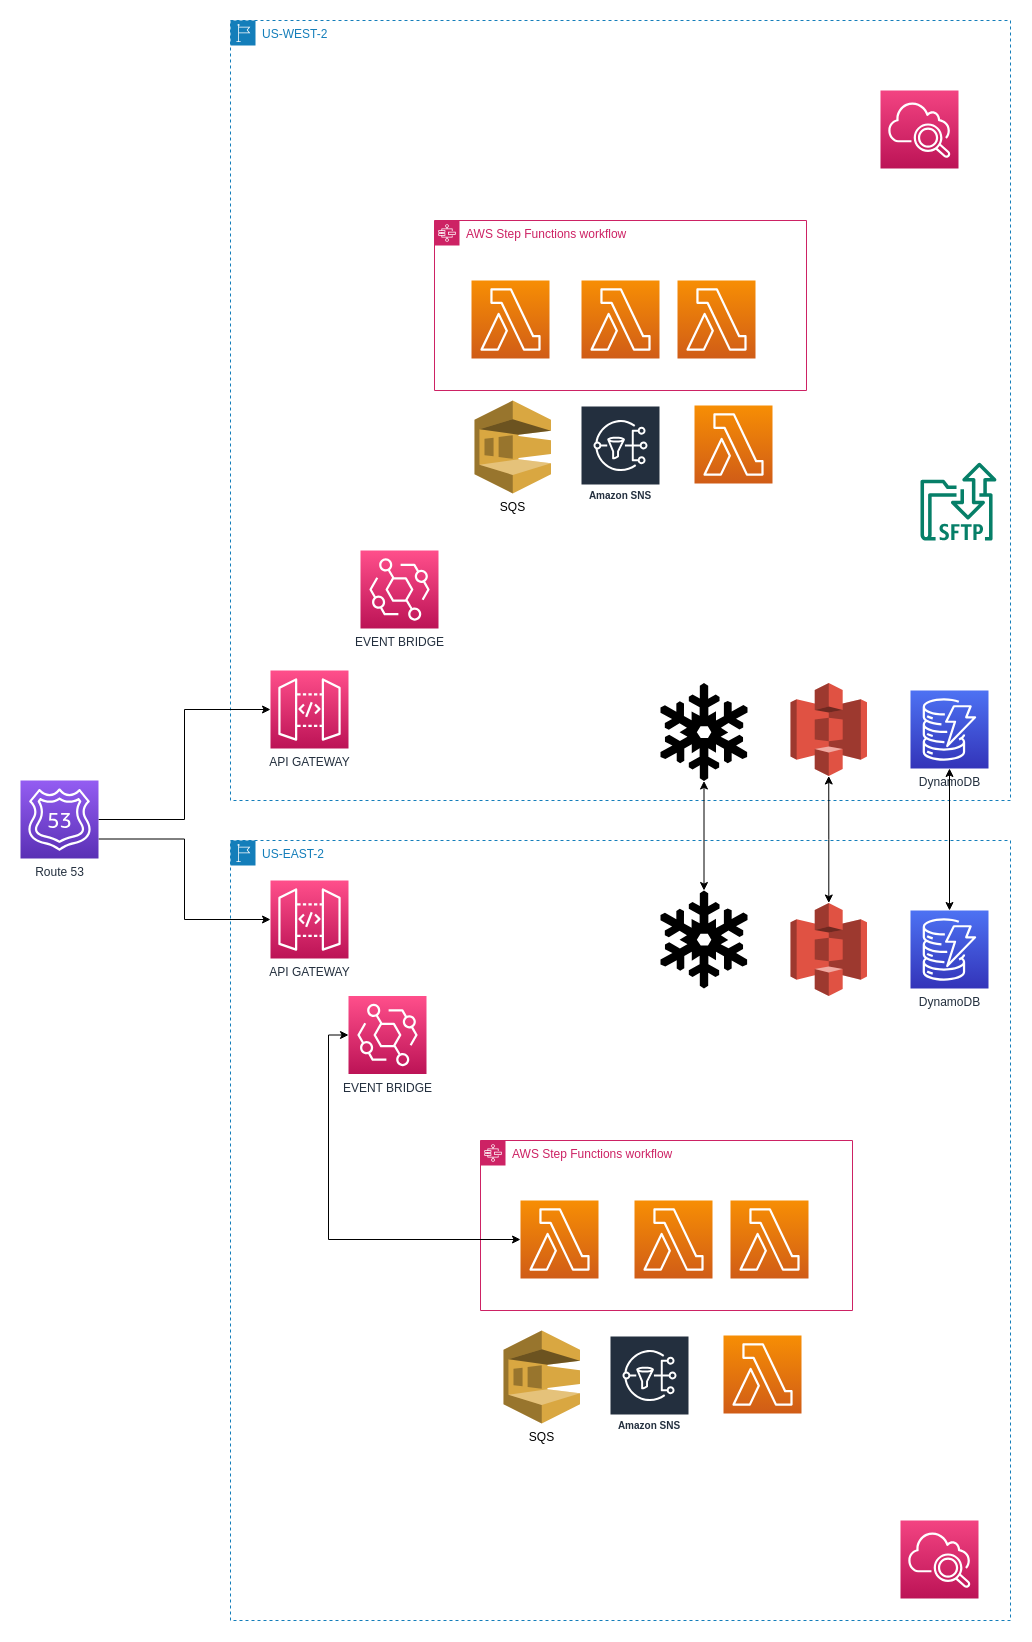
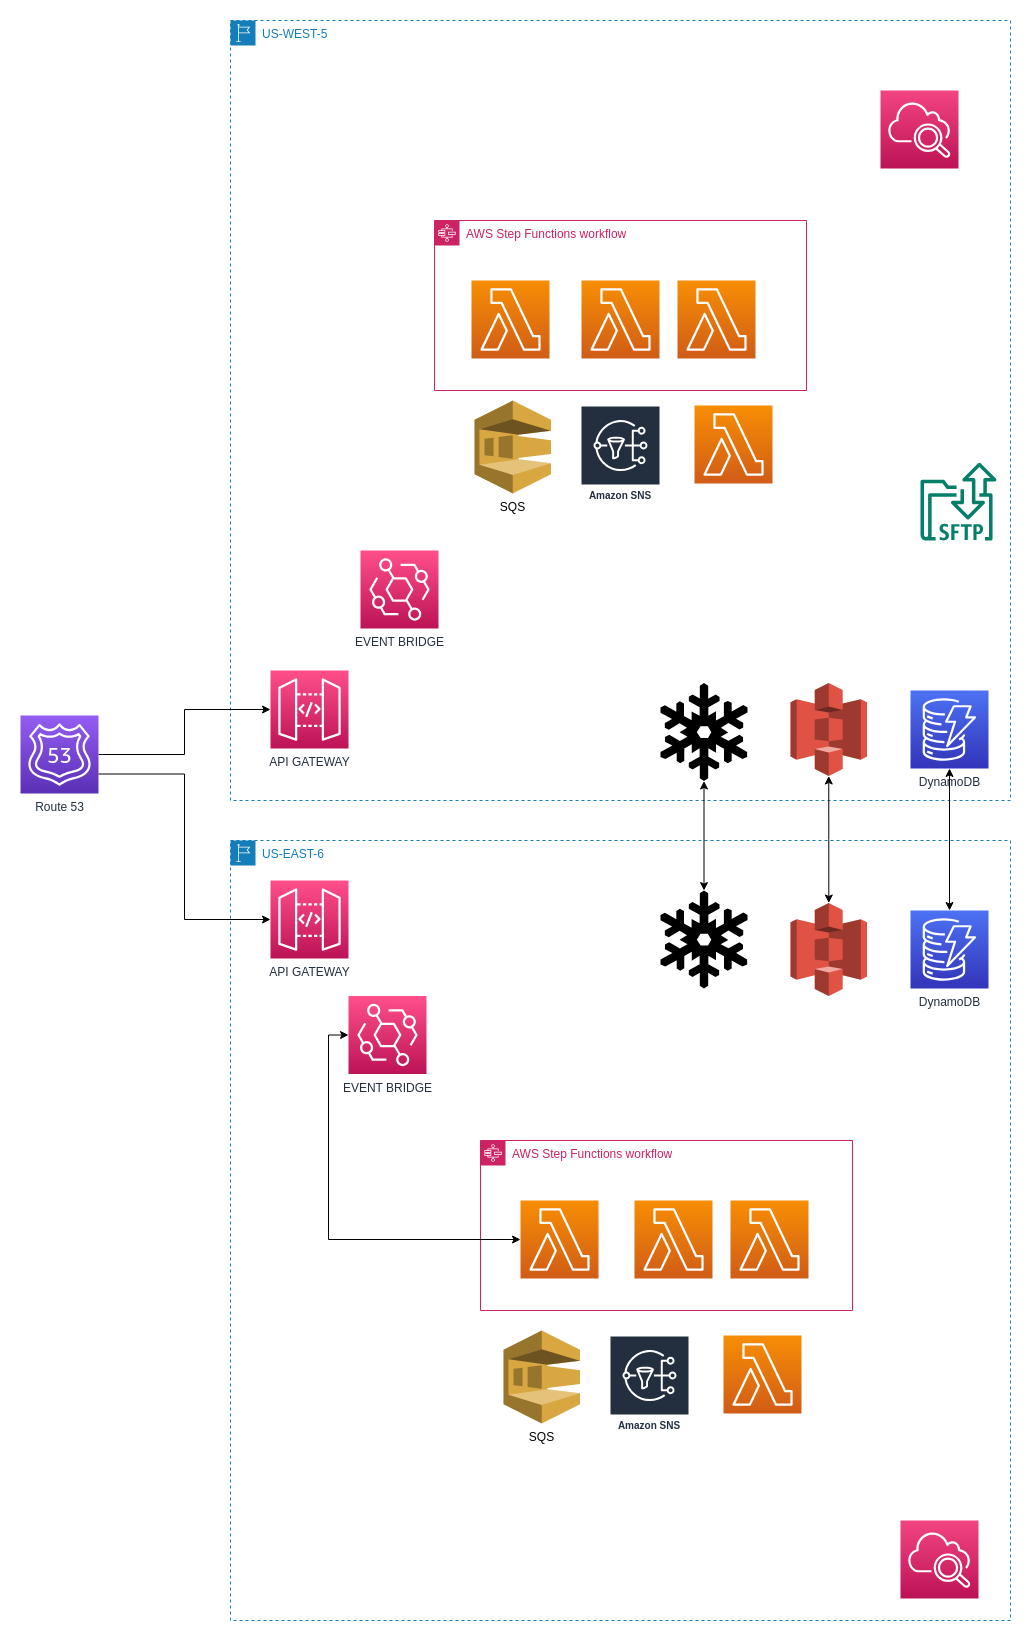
(293, 35) -> (293, 35)
(60, 820) -> (60, 755)
(293, 855) -> (293, 855)
